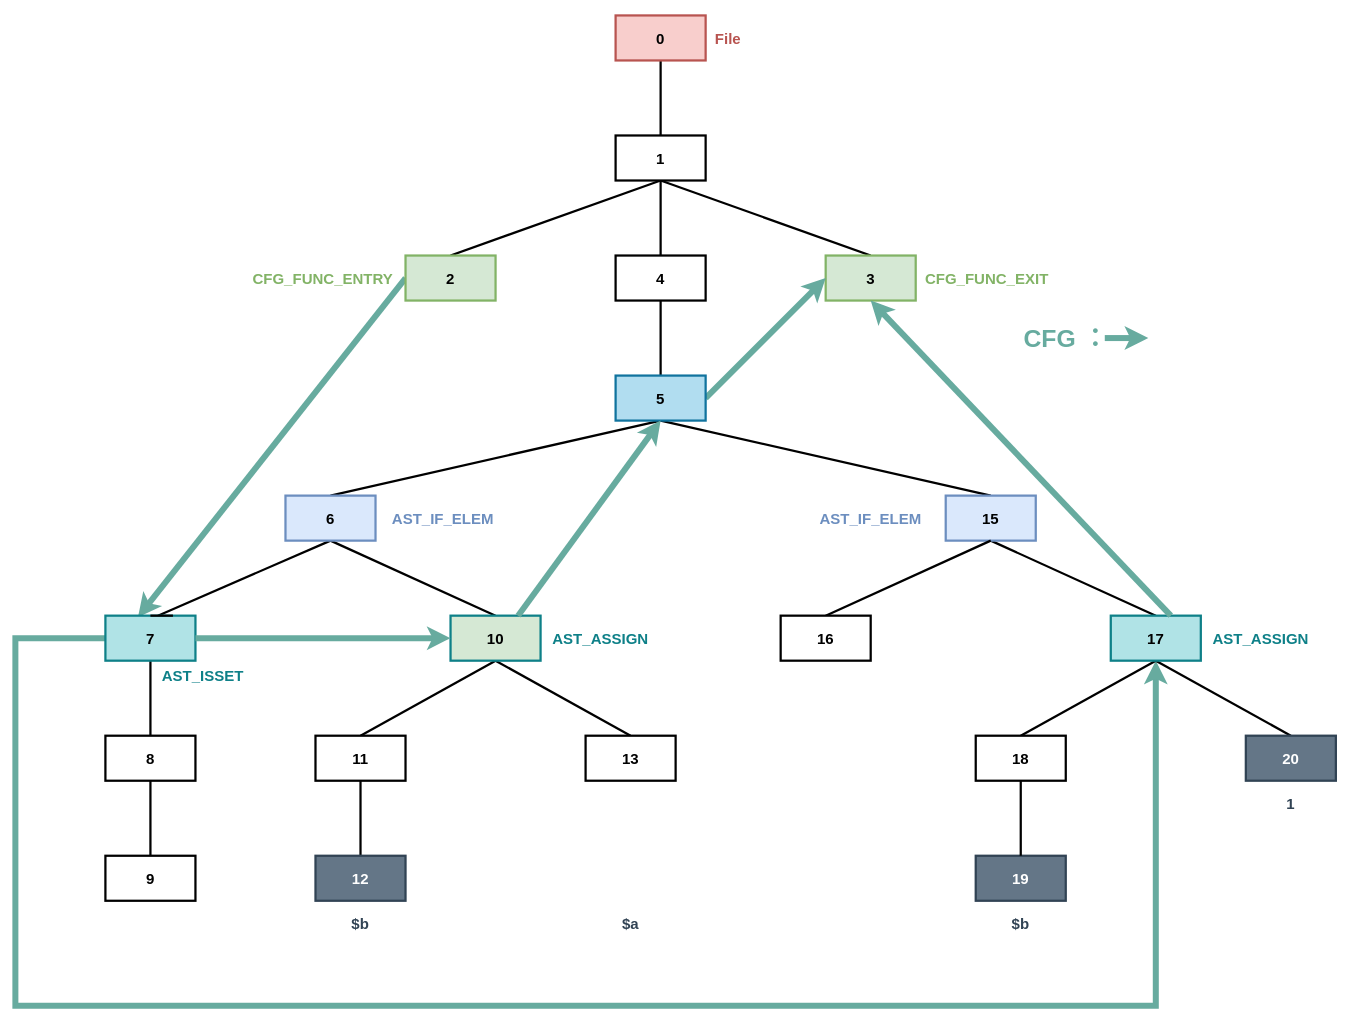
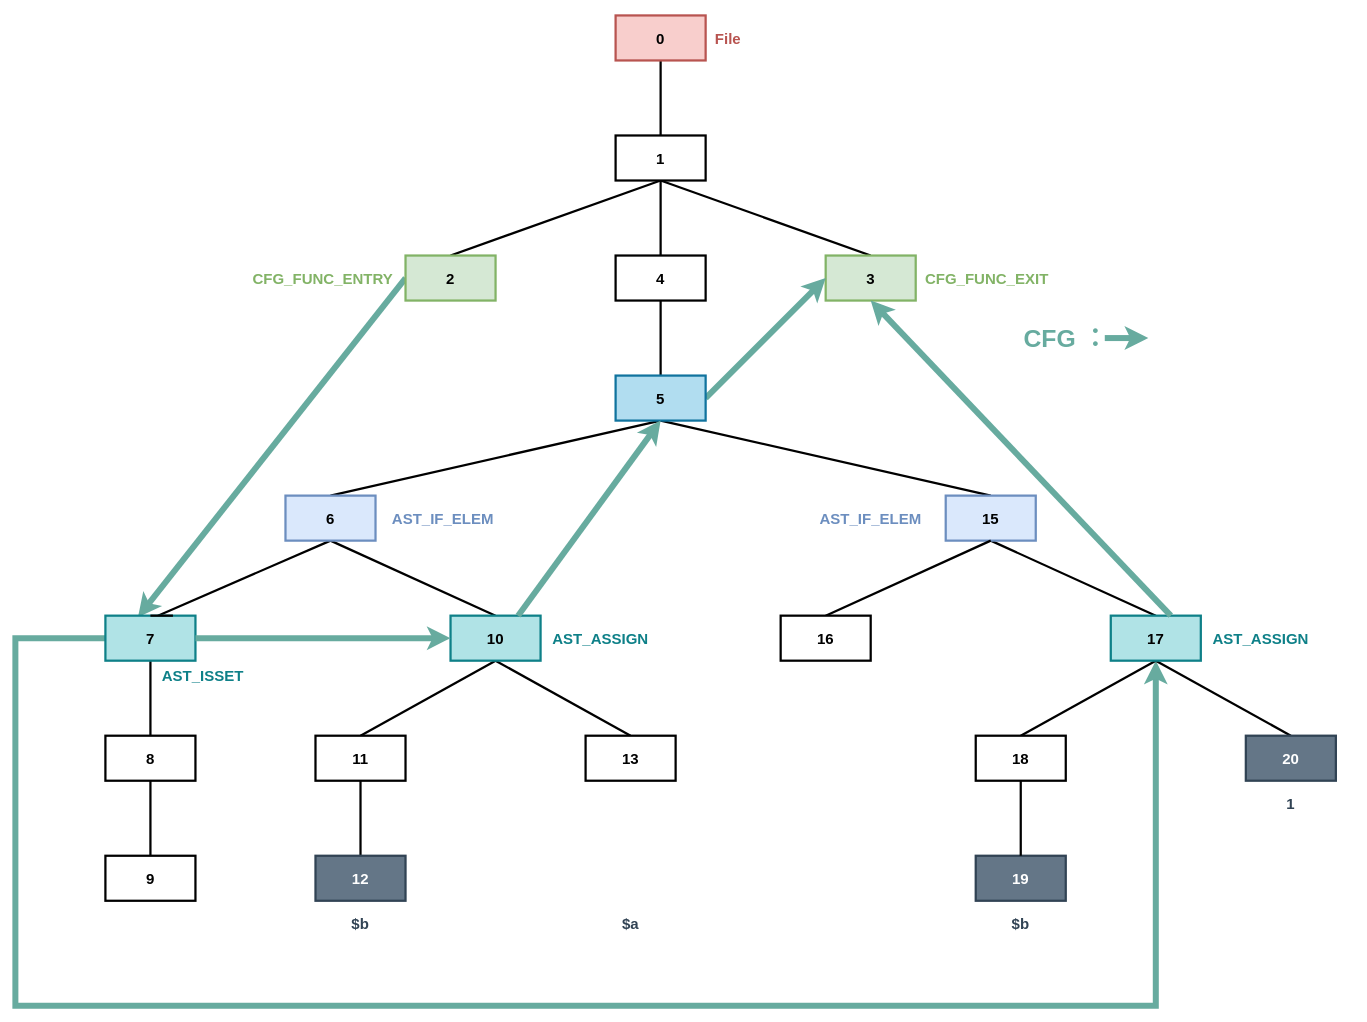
(495, 638) -> (495, 638)
